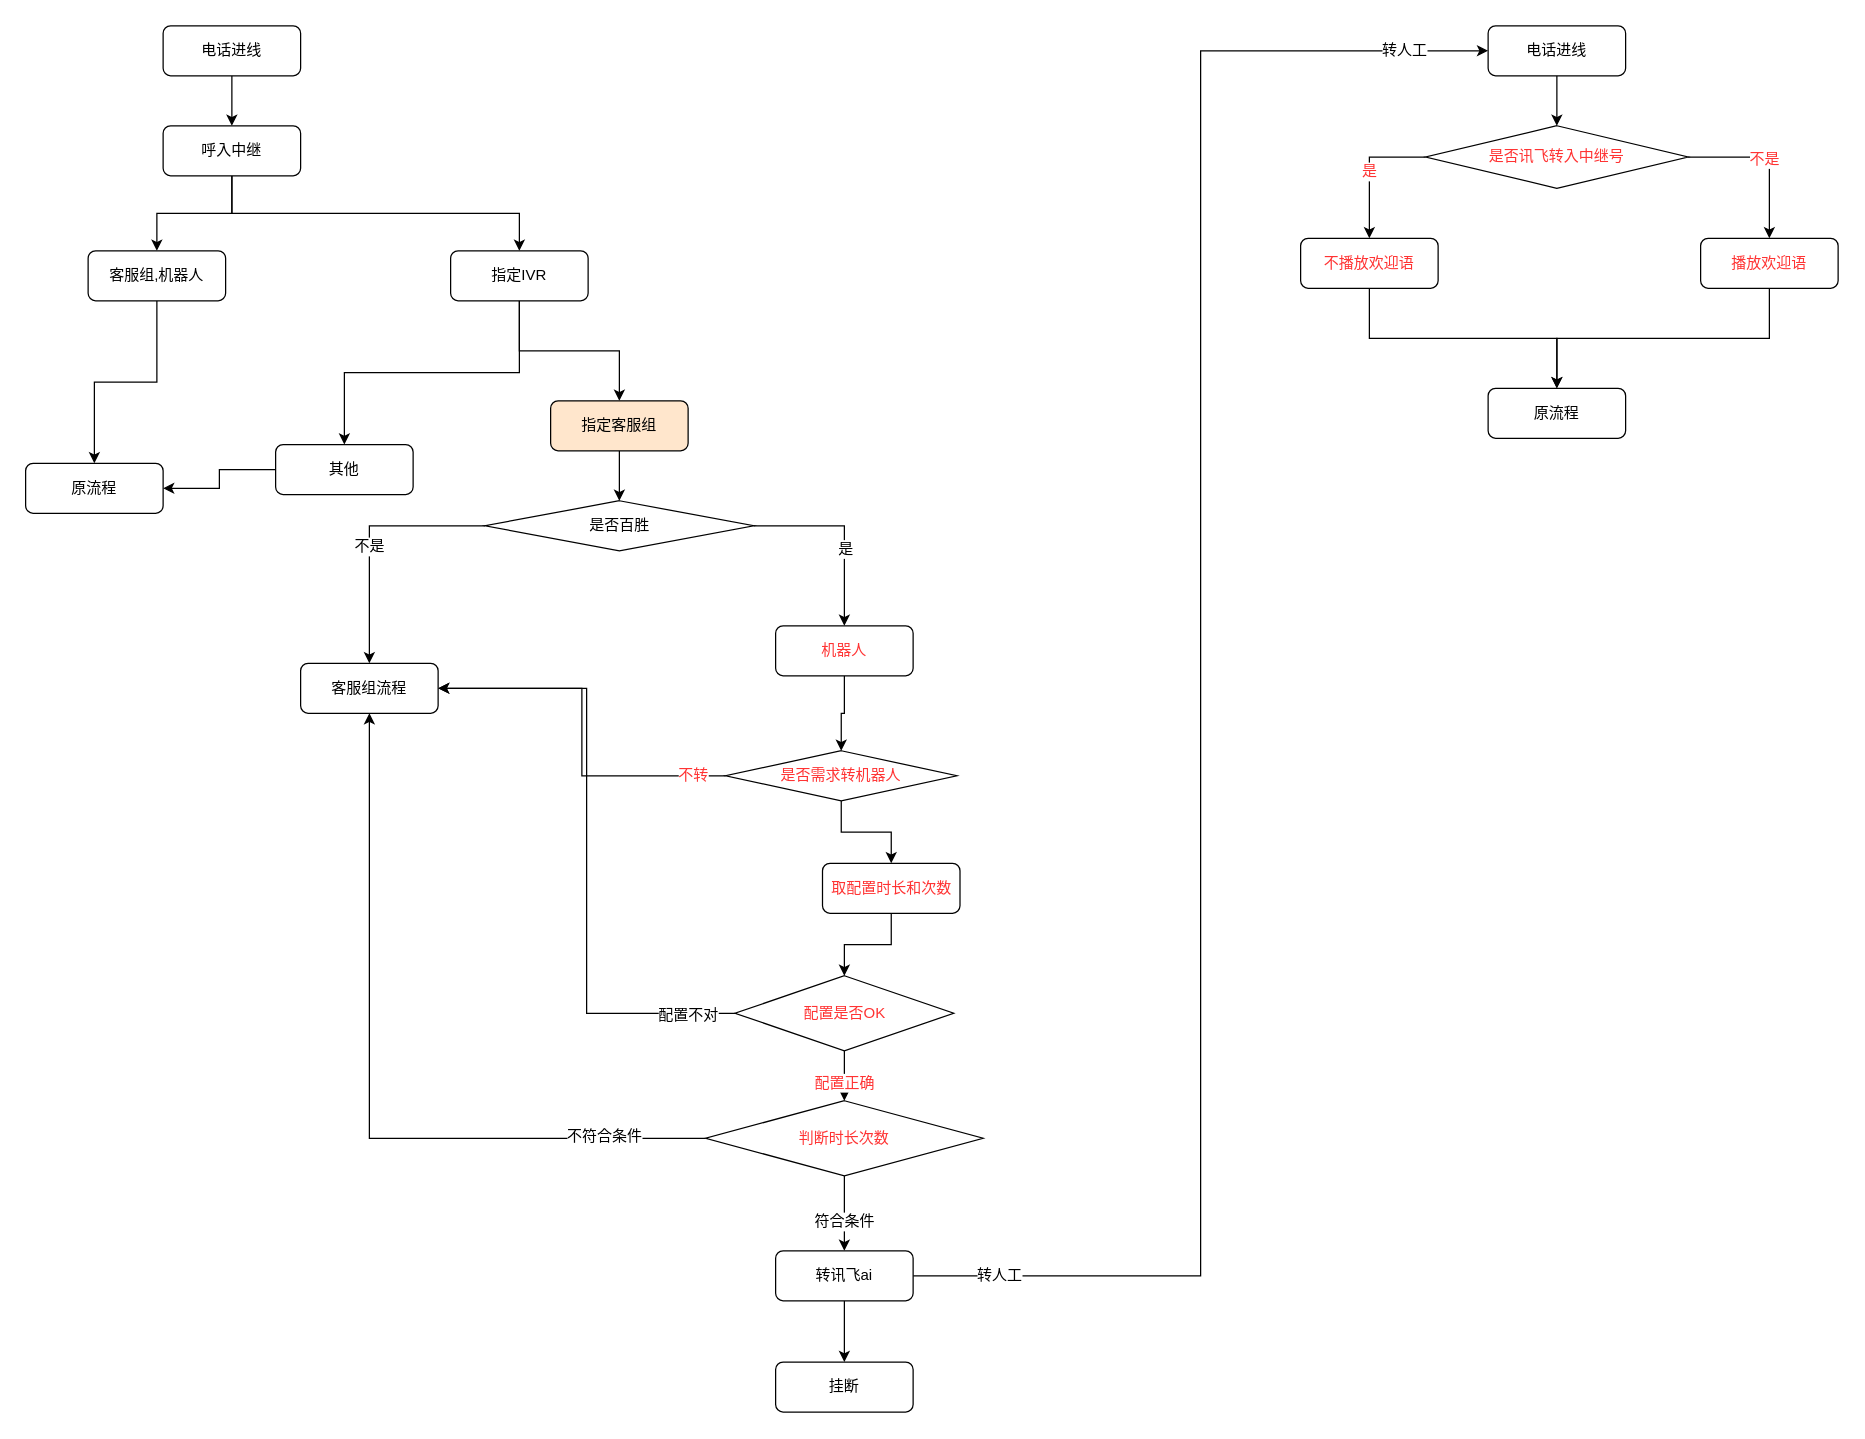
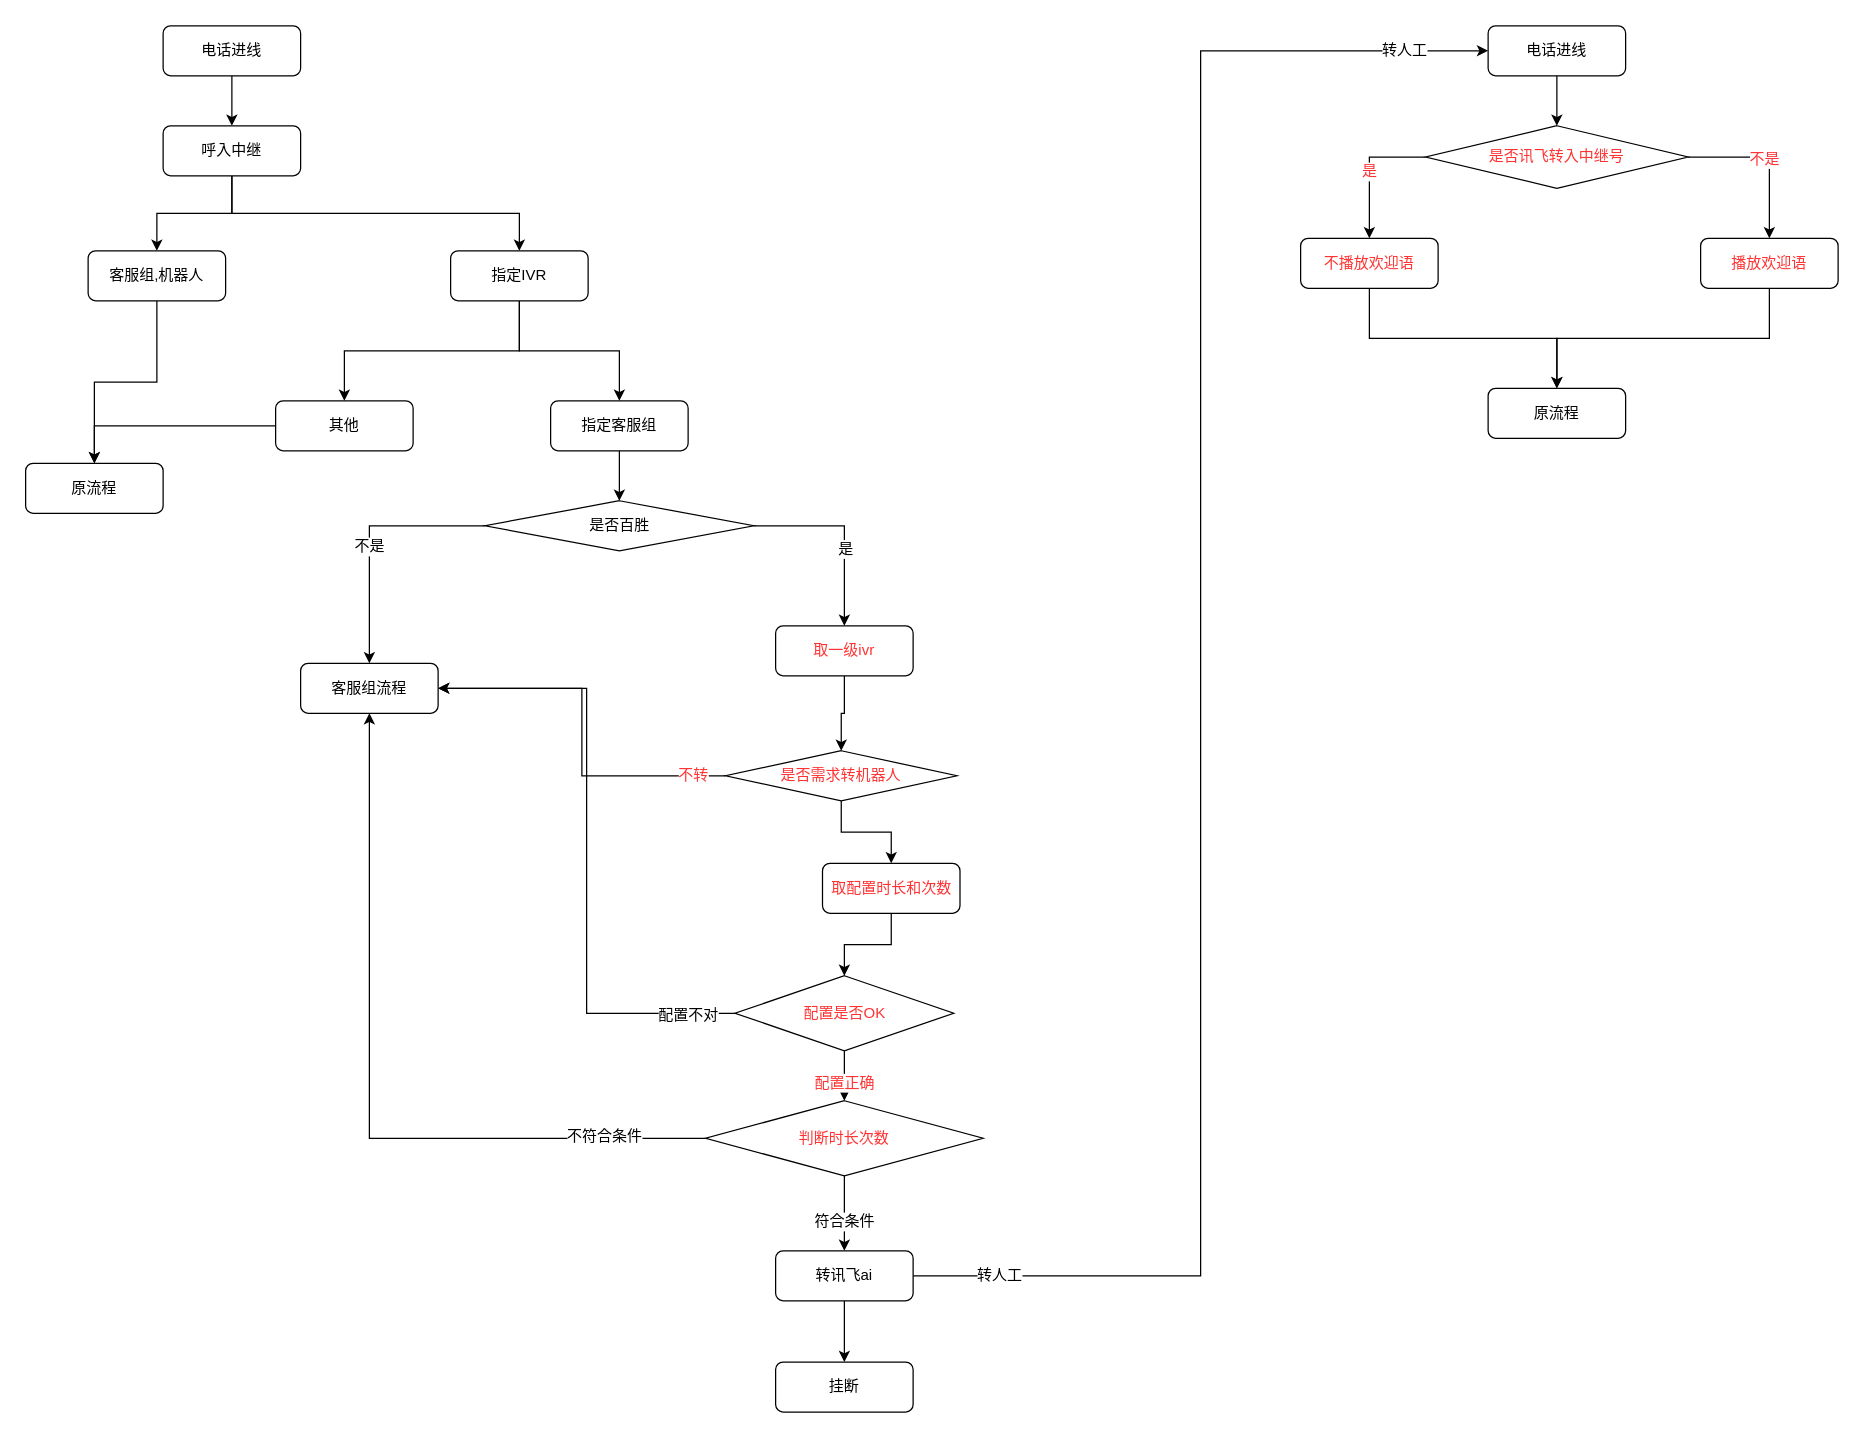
(619, 426) -> (619, 426)
(344, 469) -> (344, 426)
(844, 651) -> (844, 651)
